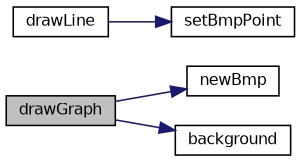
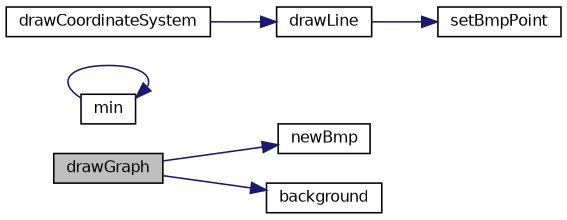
none -> (108, 22)
none -> (108, 109)
